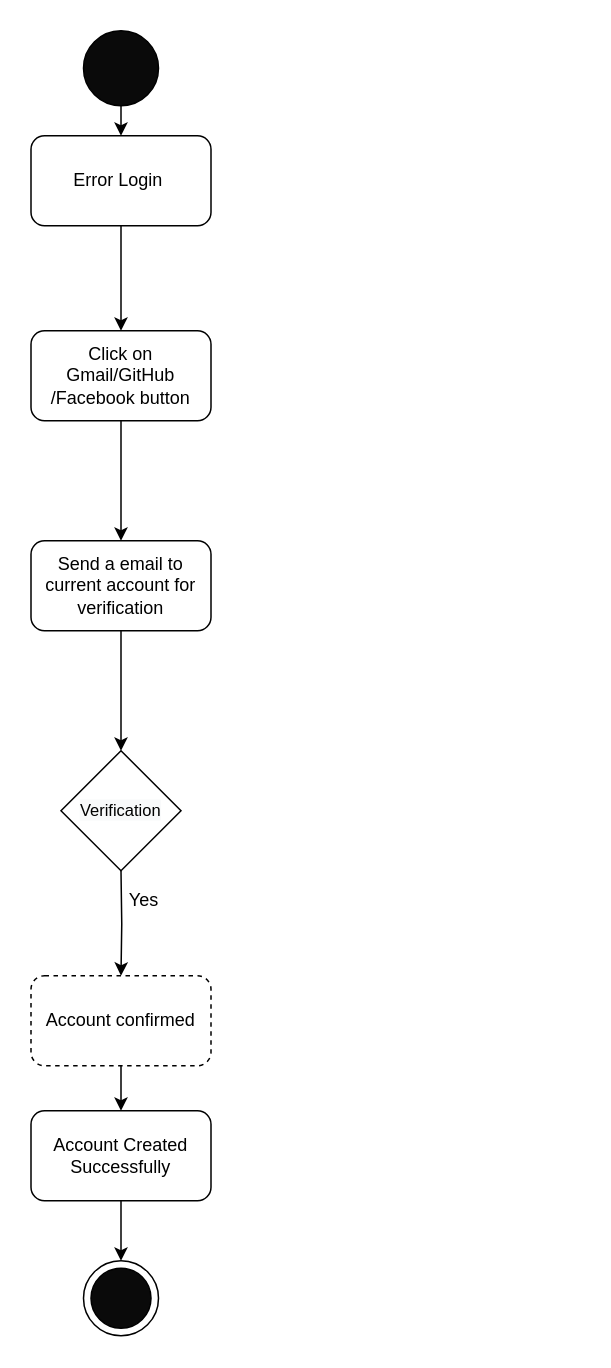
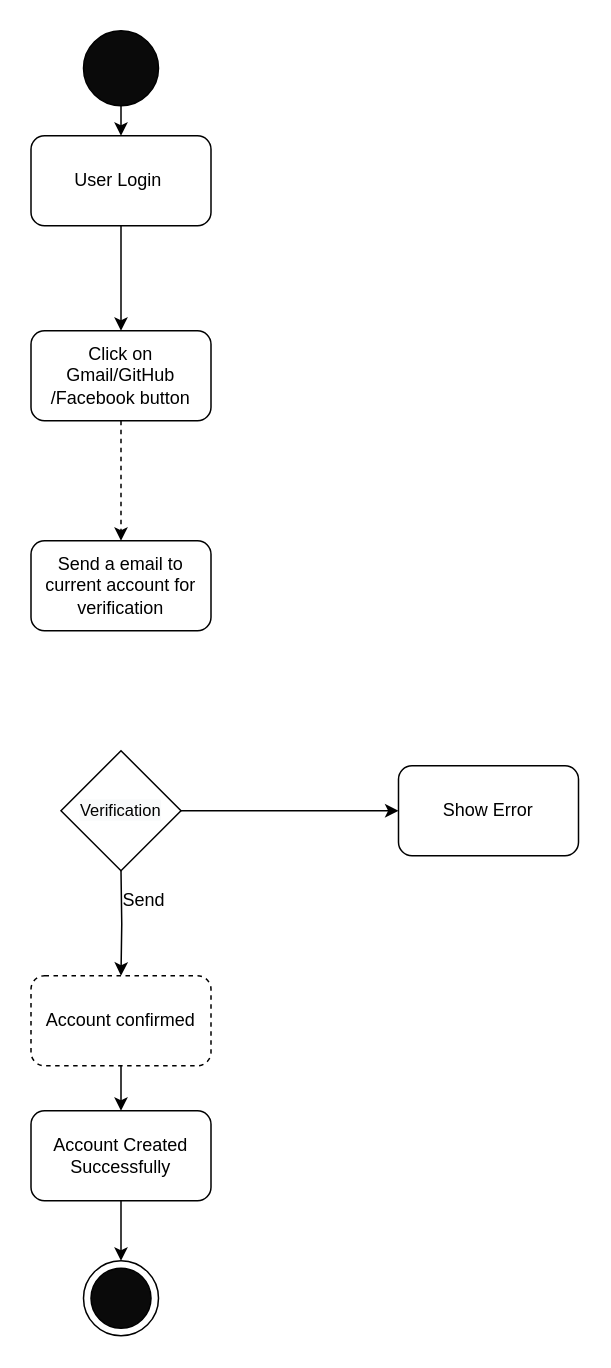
(121, 181) -> (121, 181)
(121, 476) -> (121, 476)
(121, 686) -> none
none -> (284, 811)
none -> (488, 811)
(144, 901) -> (144, 901)
